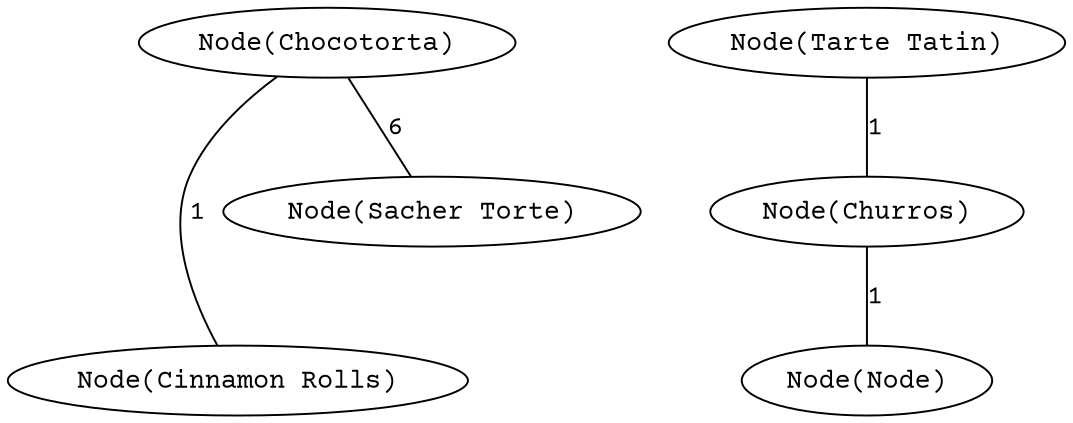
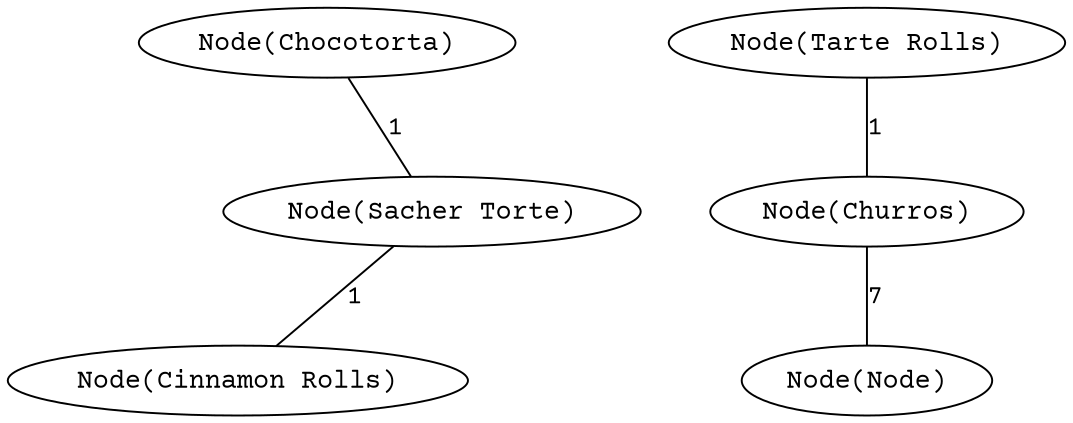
(867, 43) -> (867, 43)
(396, 127) -> (396, 127)
(183, 197) -> (335, 296)
(876, 296) -> (876, 296)
